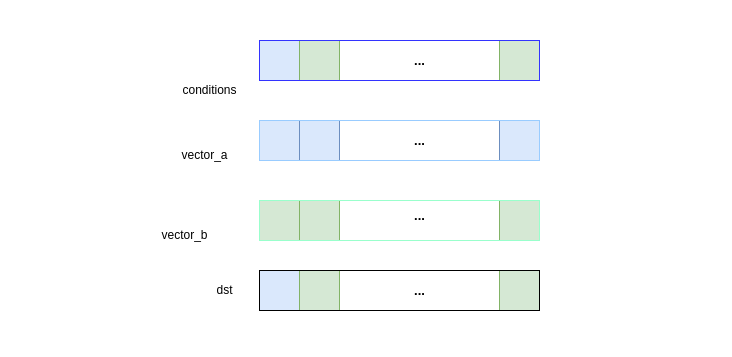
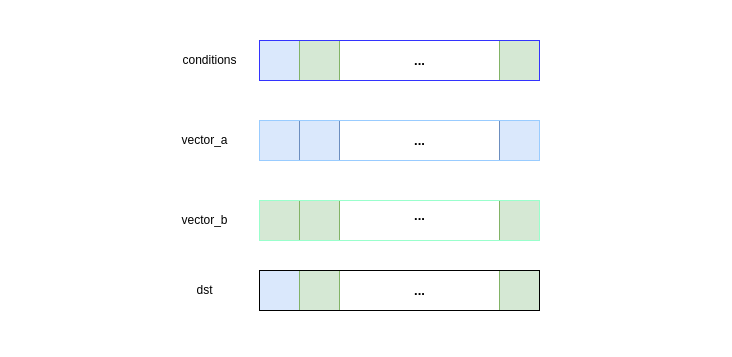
(210, 91) -> (210, 61)
(205, 156) -> (205, 141)
(185, 236) -> (205, 221)
(225, 291) -> (205, 291)
